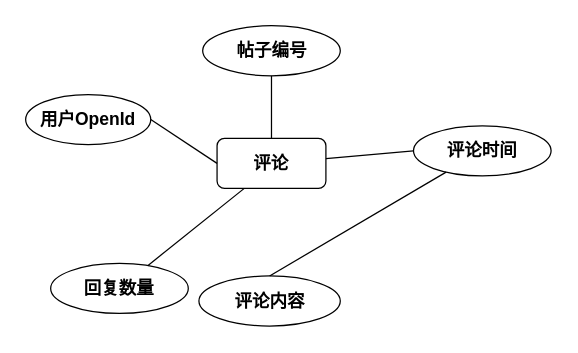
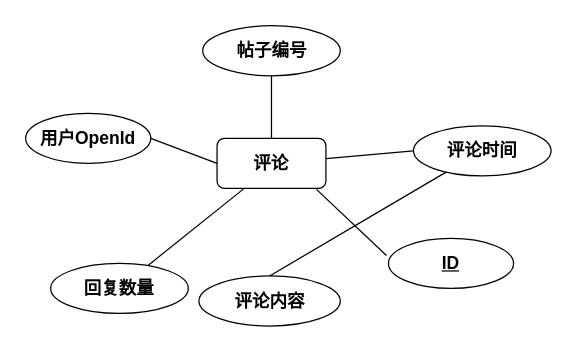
(88, 119) -> (88, 138)
none -> (351, 222)
none -> (451, 263)
